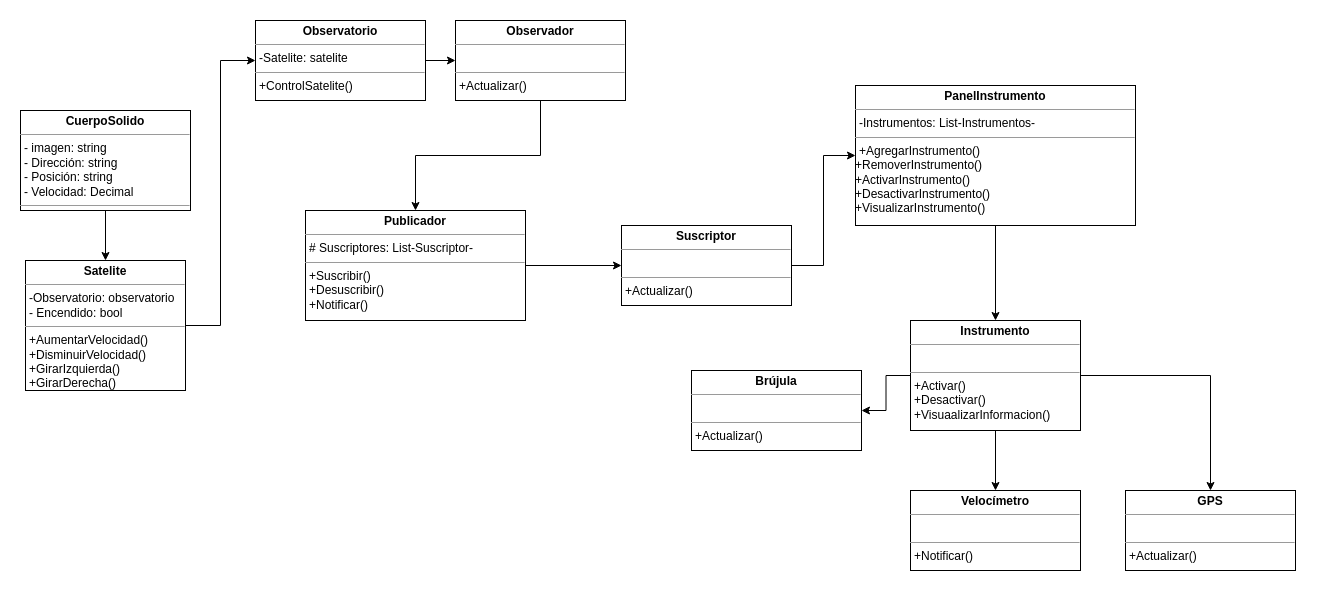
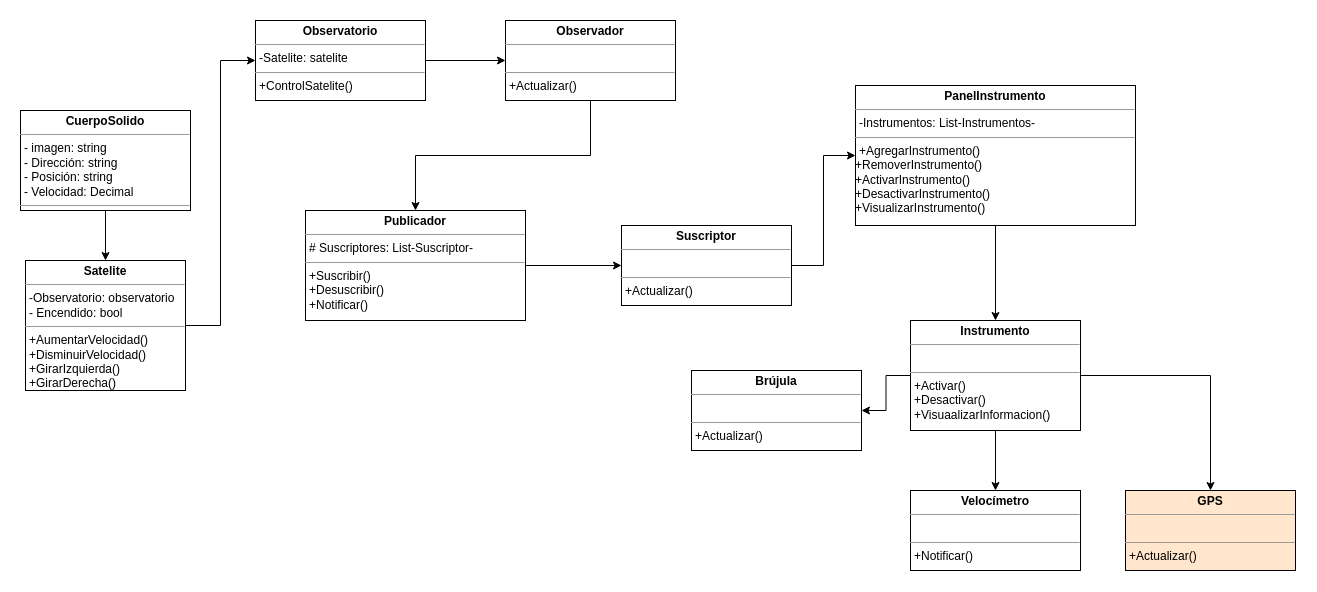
(541, 61) -> (591, 61)
(1211, 531) -> (1211, 531)
